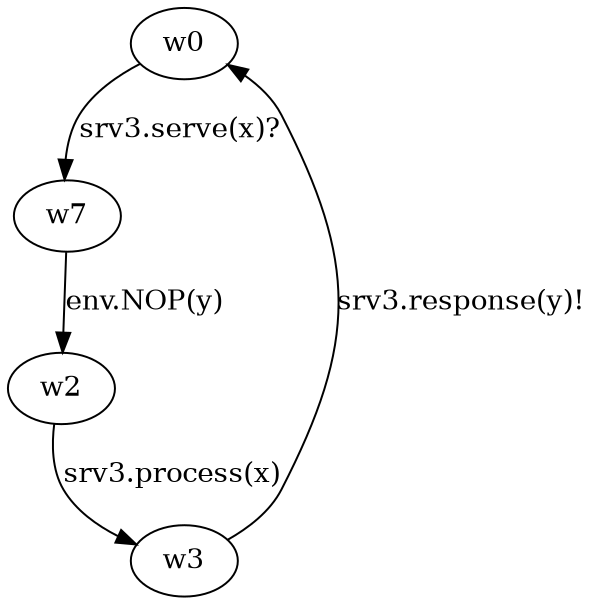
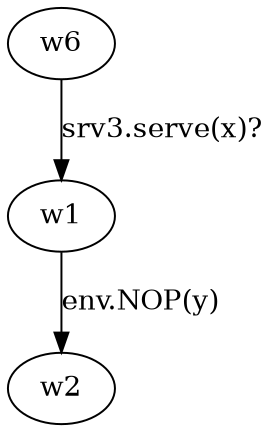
(184, 44) -> (61, 44)
(67, 216) -> (61, 216)
(184, 561) -> none
